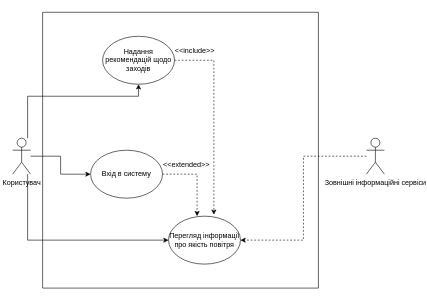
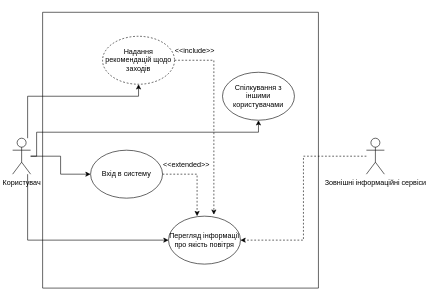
(138, 60) -> (138, 60)
none -> (258, 96)
none -> (36, 142)
